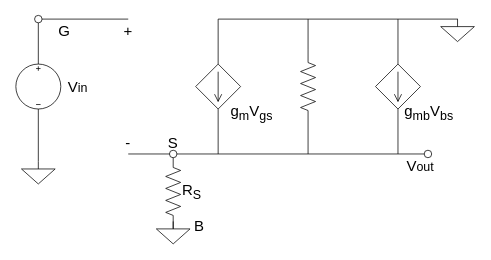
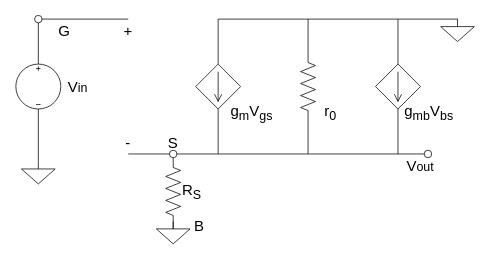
none -> (330, 113)
